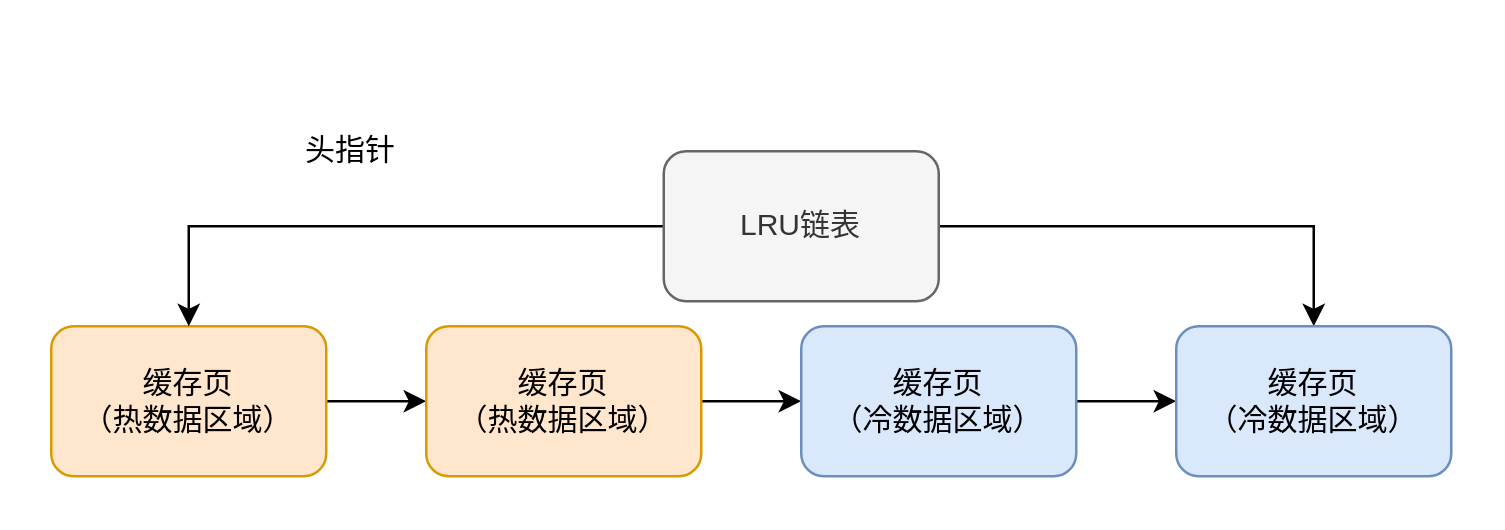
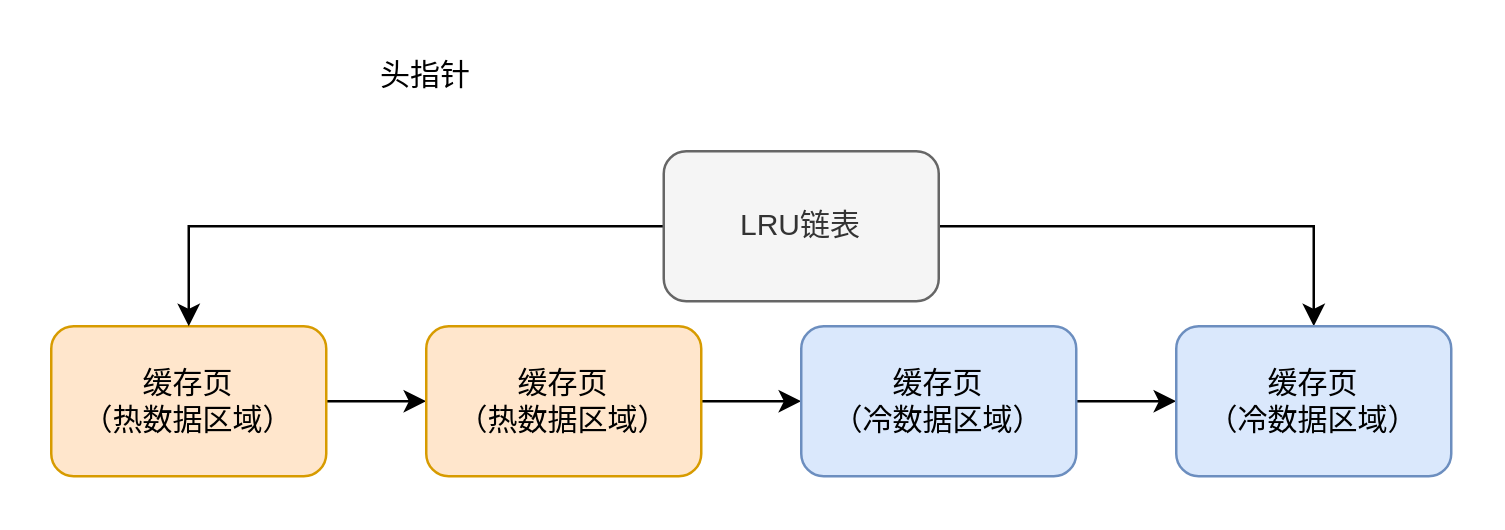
(351, 151) -> (426, 76)
